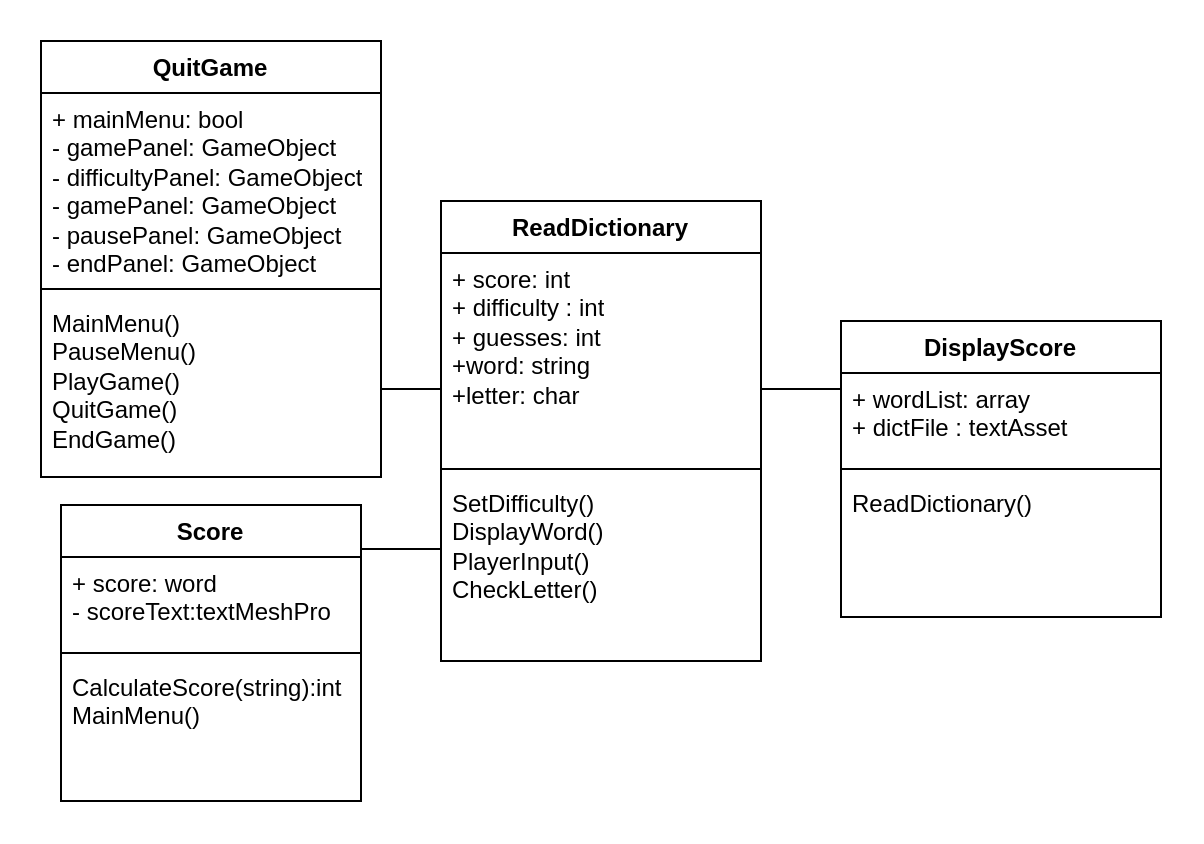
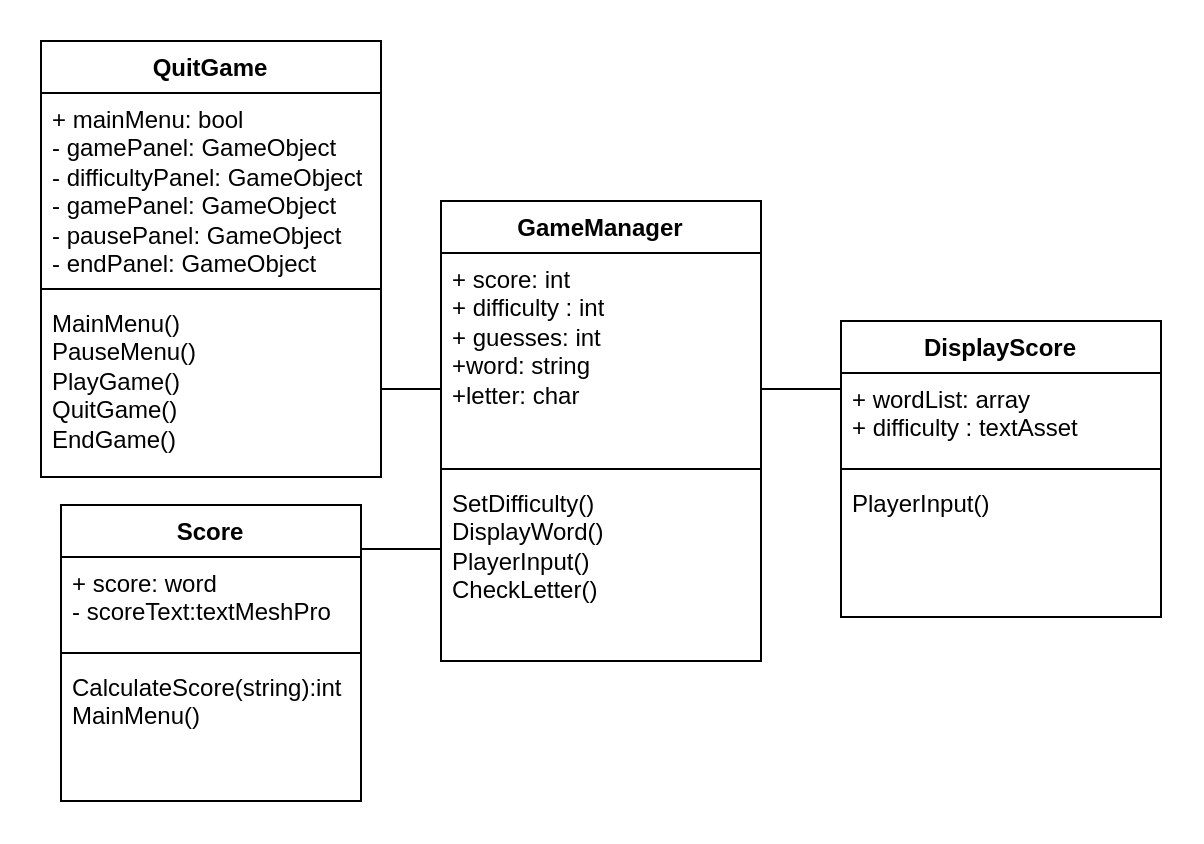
(601, 229) -> (601, 229)
(979, 416) -> (992, 416)
(954, 505) -> (937, 505)
